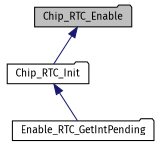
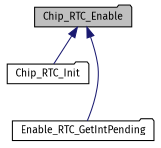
(69, 107) -> (98, 79)
